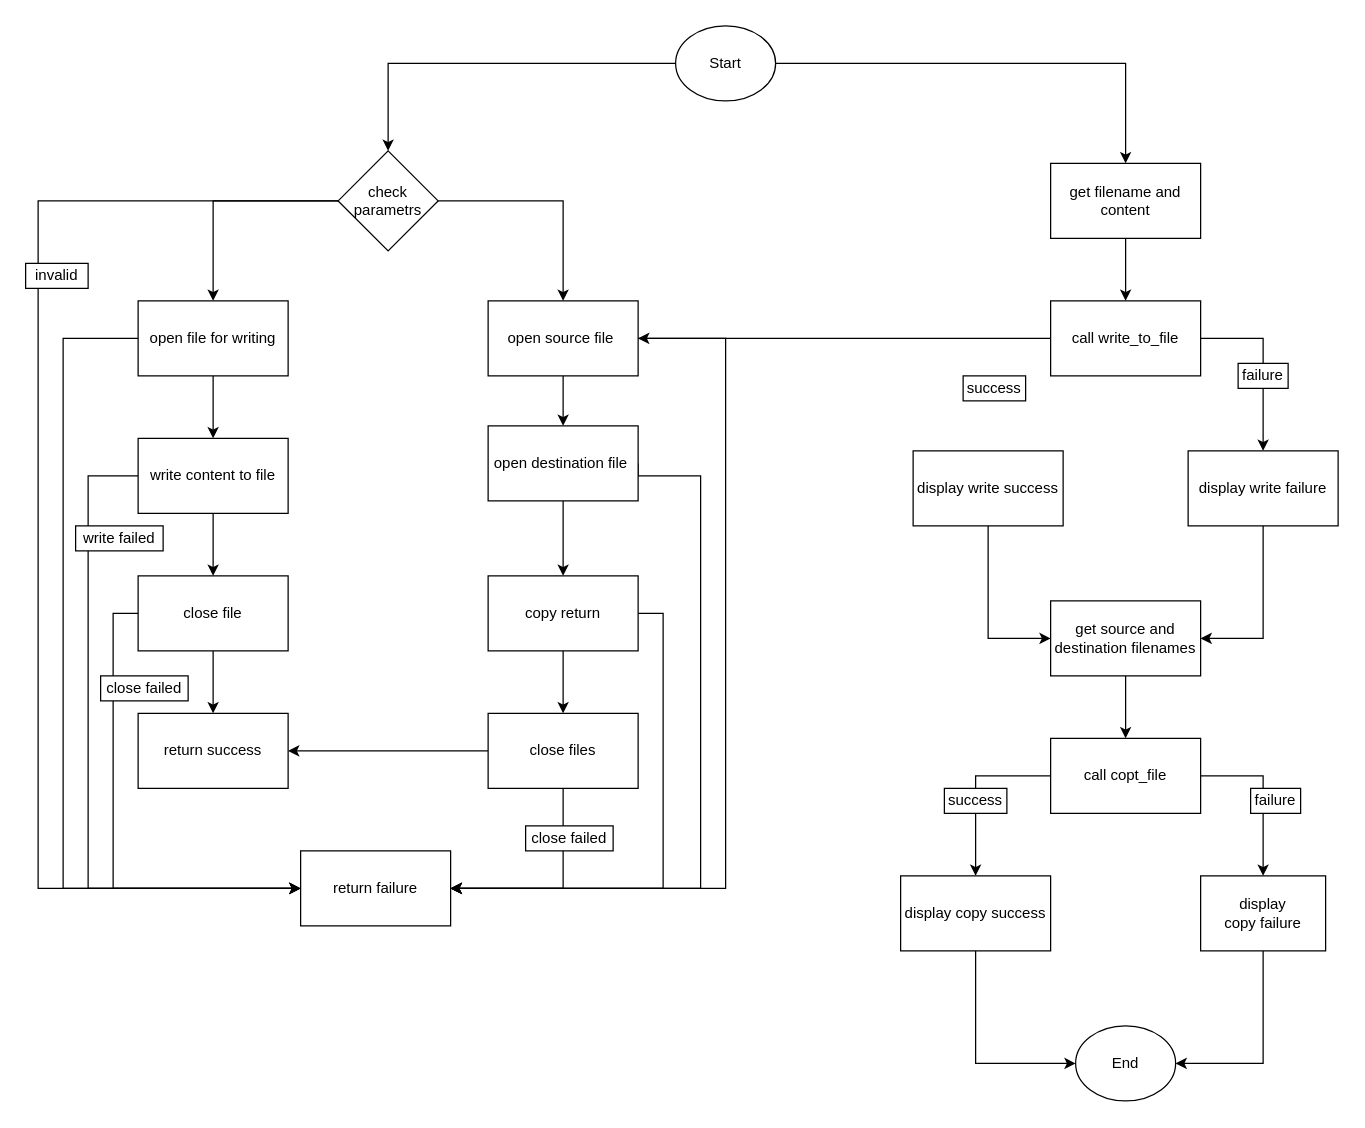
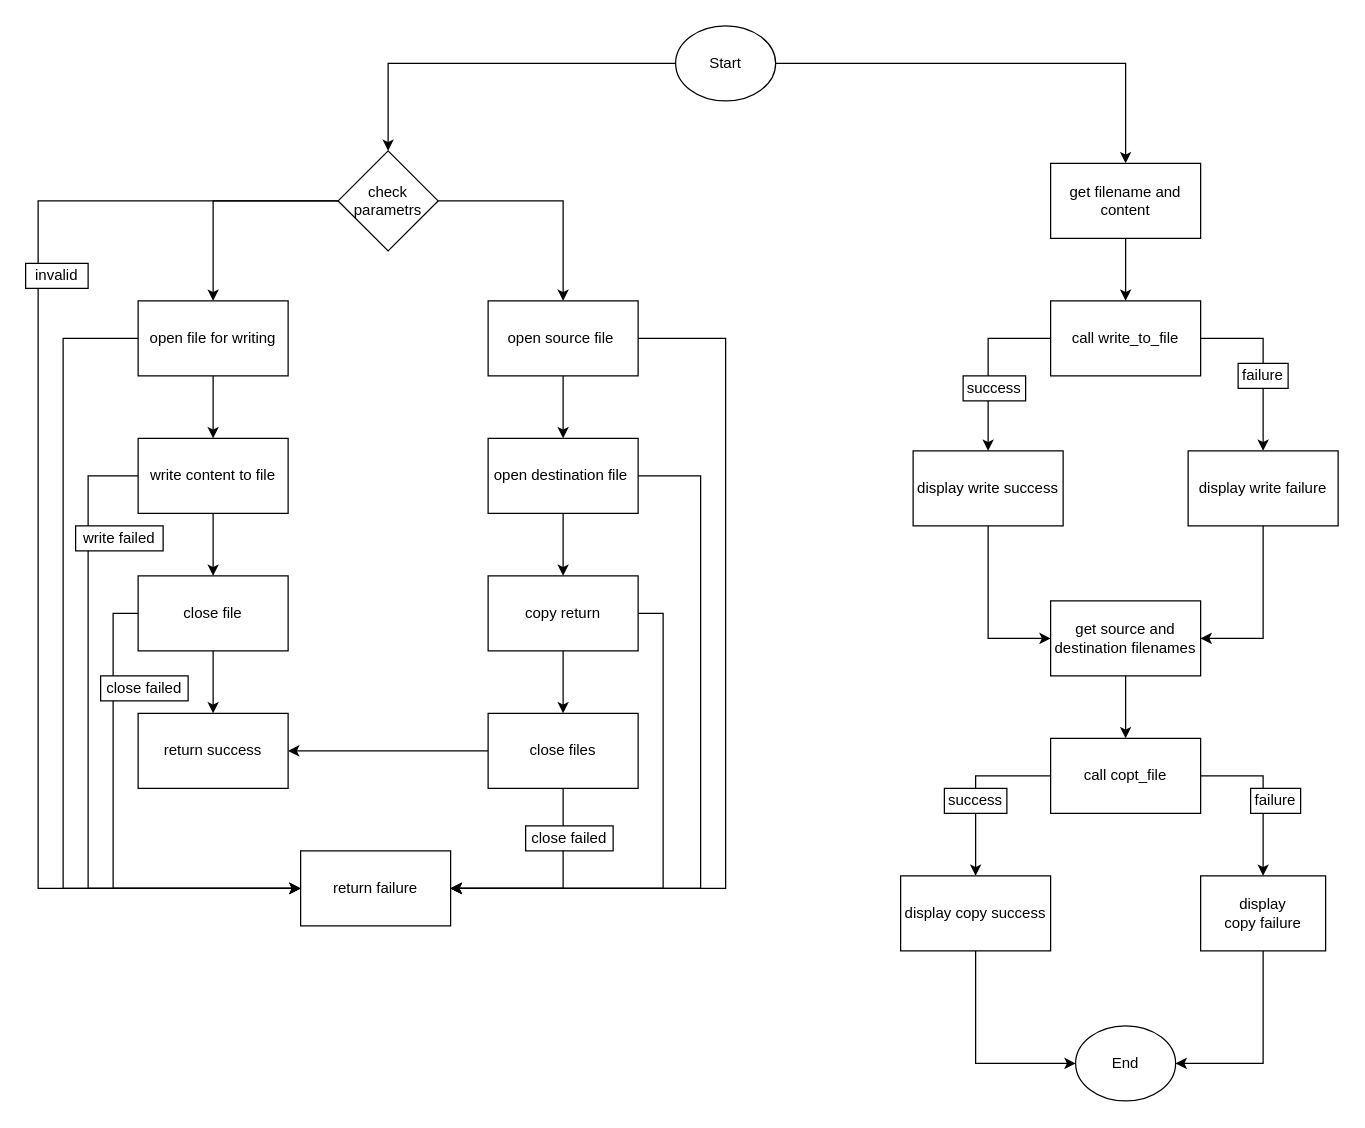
(859, 338) -> (988, 422)
(563, 463) -> (563, 476)
